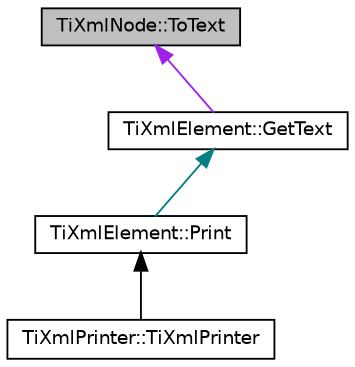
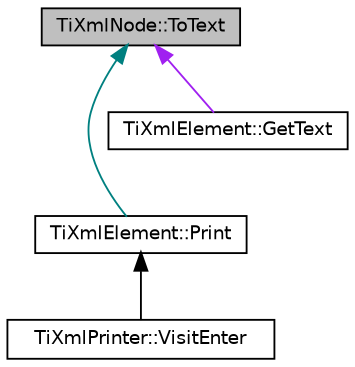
(178, 190) -> (89, 140)
(141, 339) -> (141, 339)
